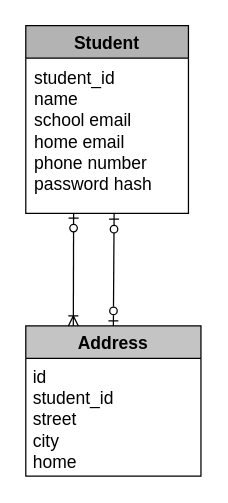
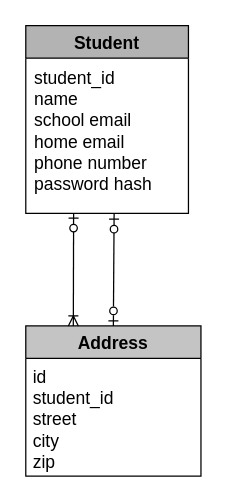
(40, 377) -> (40, 377)
